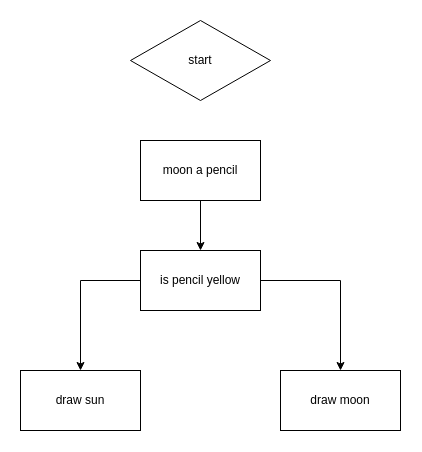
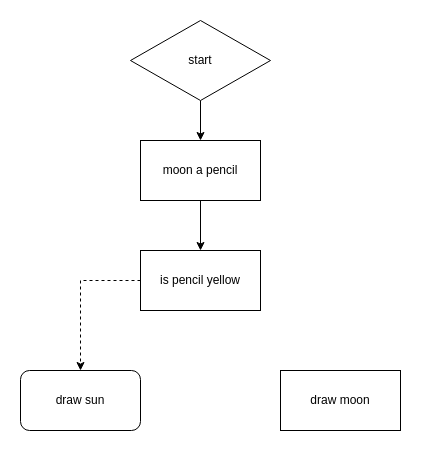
none -> (201, 117)
(341, 282) -> none
(81, 293) -> (81, 293)
(81, 401) -> (81, 401)
